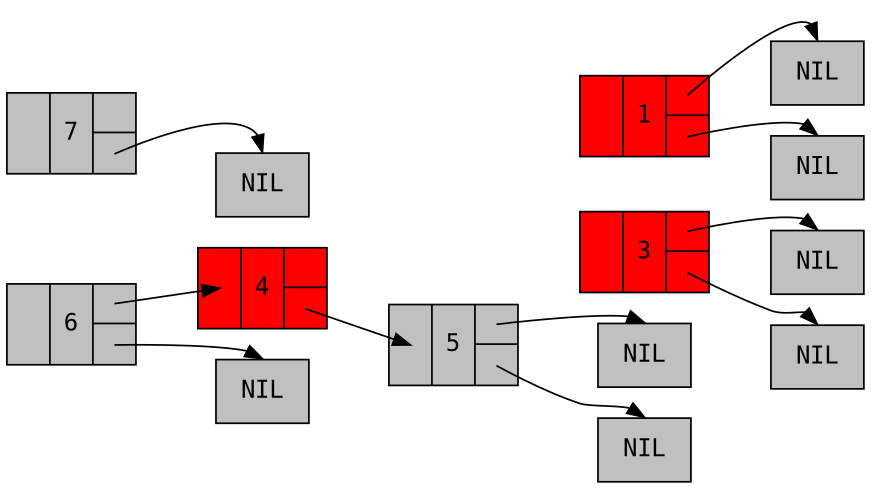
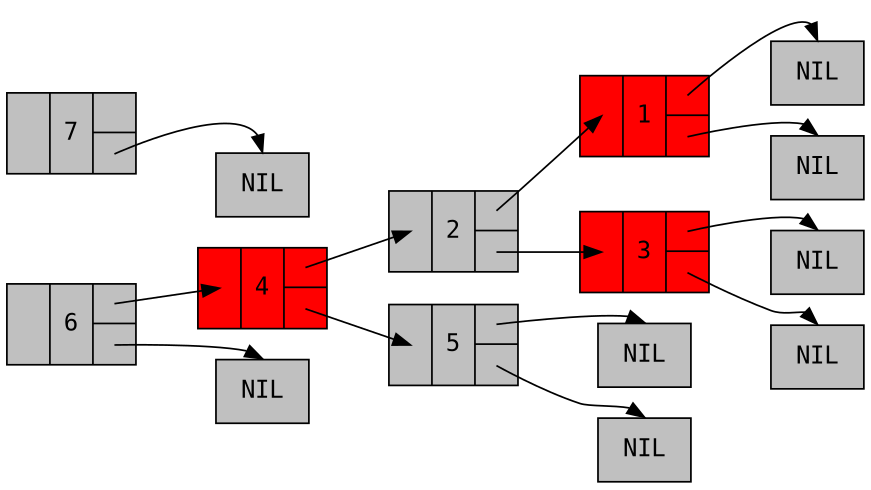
none -> (453, 231)
